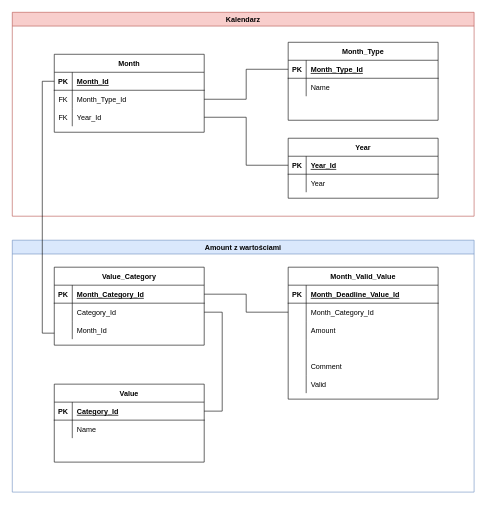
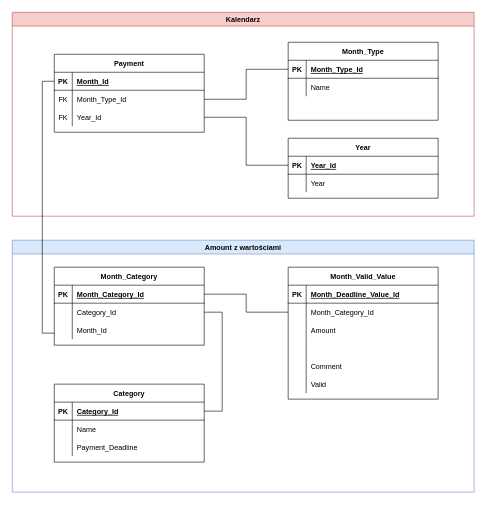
(129, 64) -> (129, 64)
(129, 277) -> (129, 277)
(129, 394) -> (129, 394)
none -> (138, 447)
